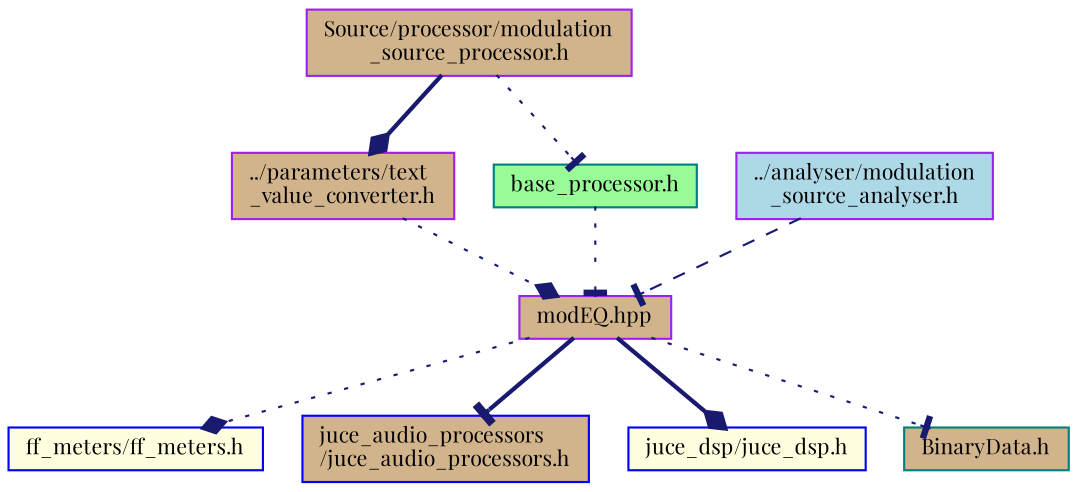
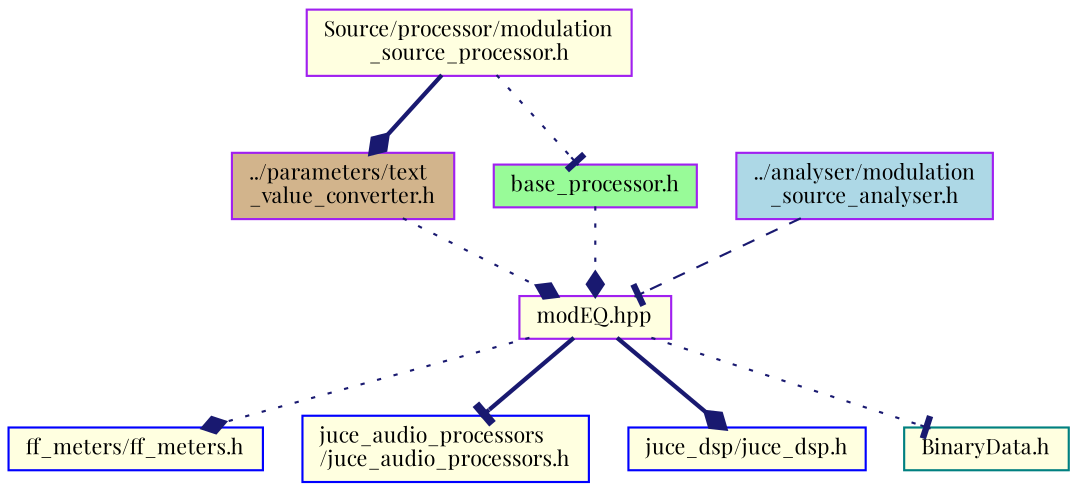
(469, 43) -> (469, 43)
(595, 186) -> (595, 186)
(595, 239) -> (595, 239)
(595, 317) -> (595, 317)
(446, 449) -> (446, 449)
(986, 449) -> (986, 449)
